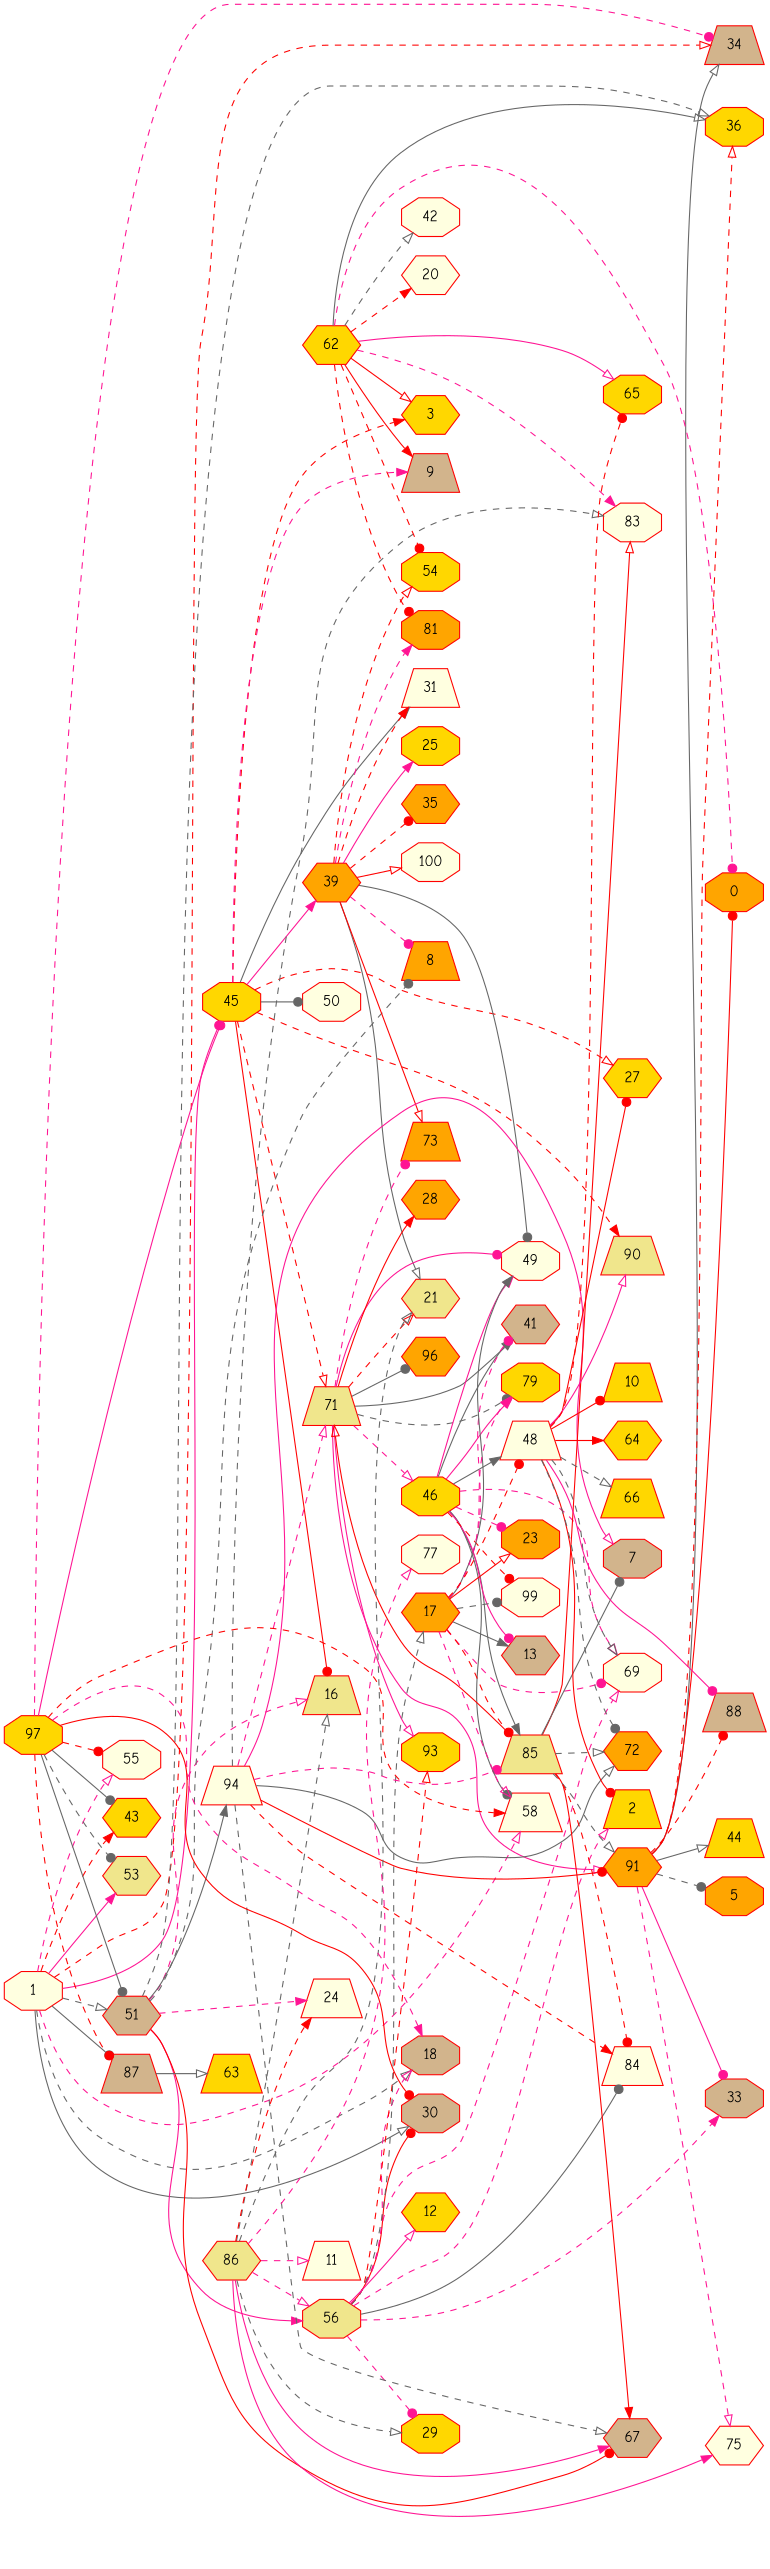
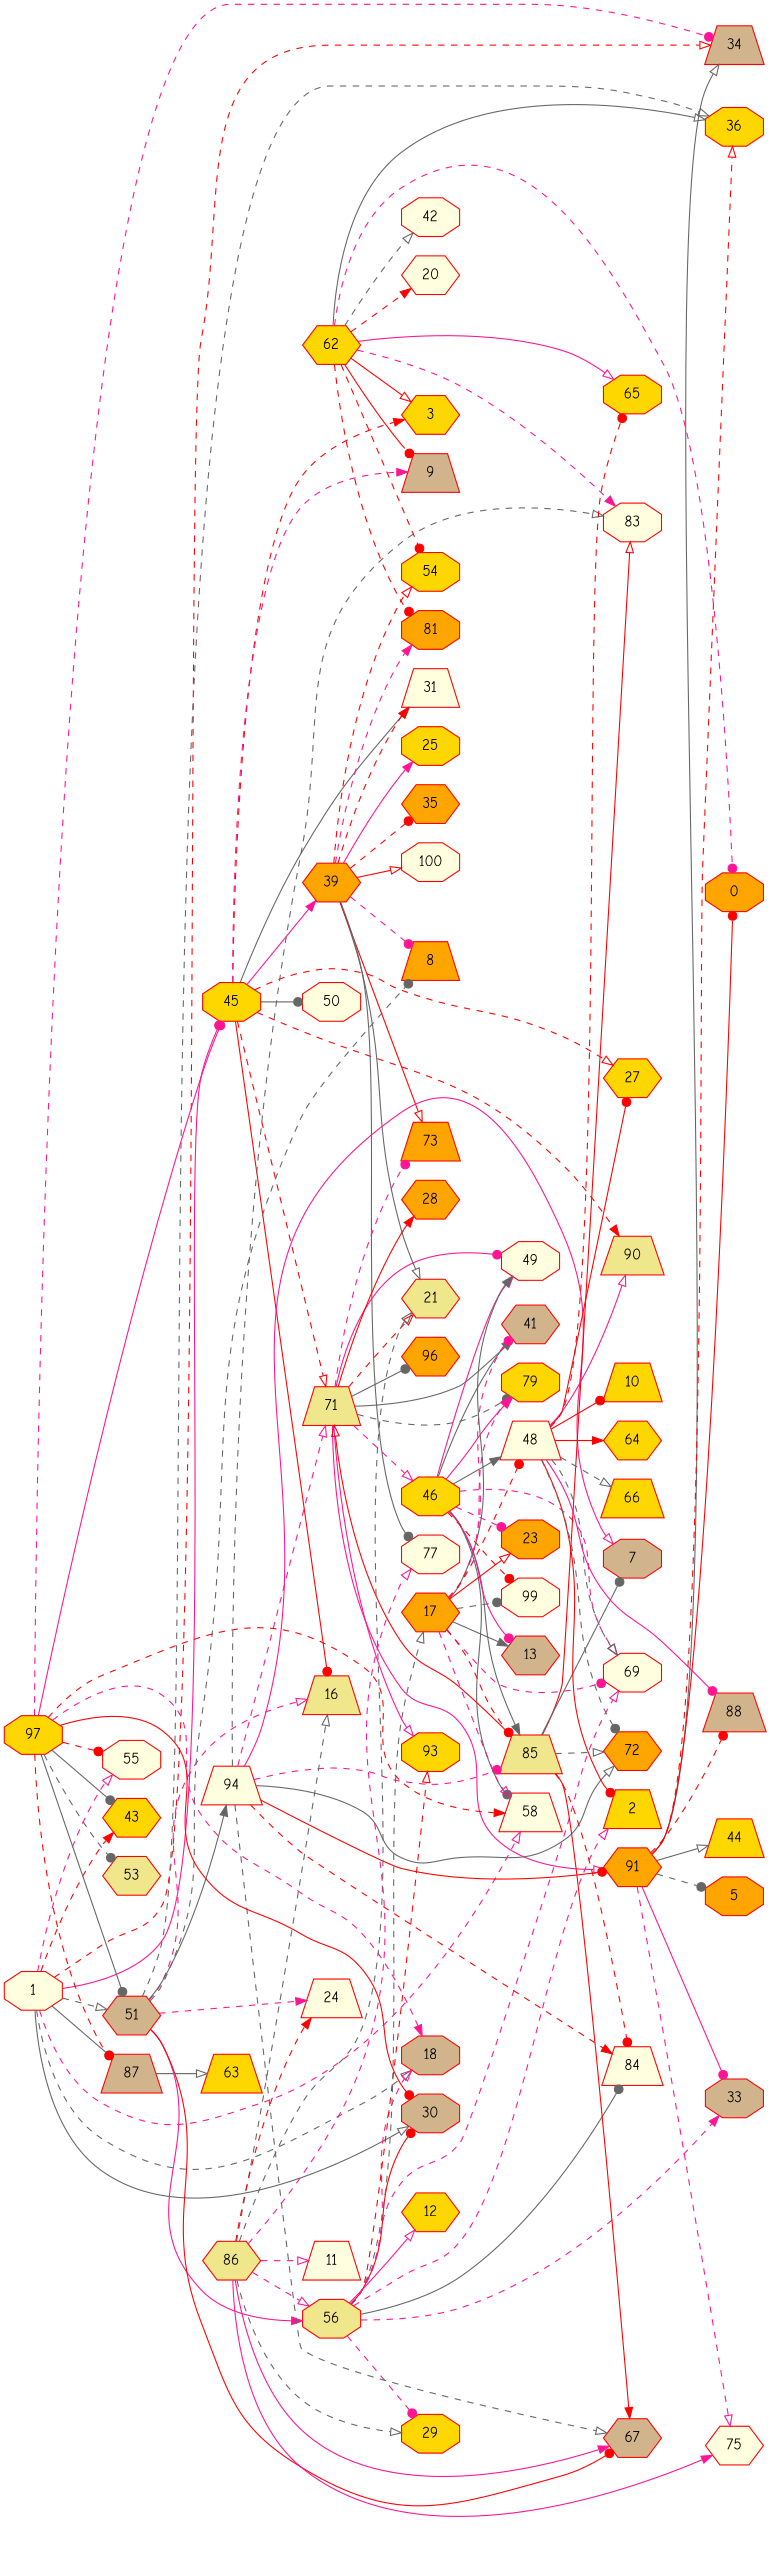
(373, 408) -> (373, 408)
(495, 1023) -> (371, 1202)
(588, 1822) -> none
(78, 1937) -> none
